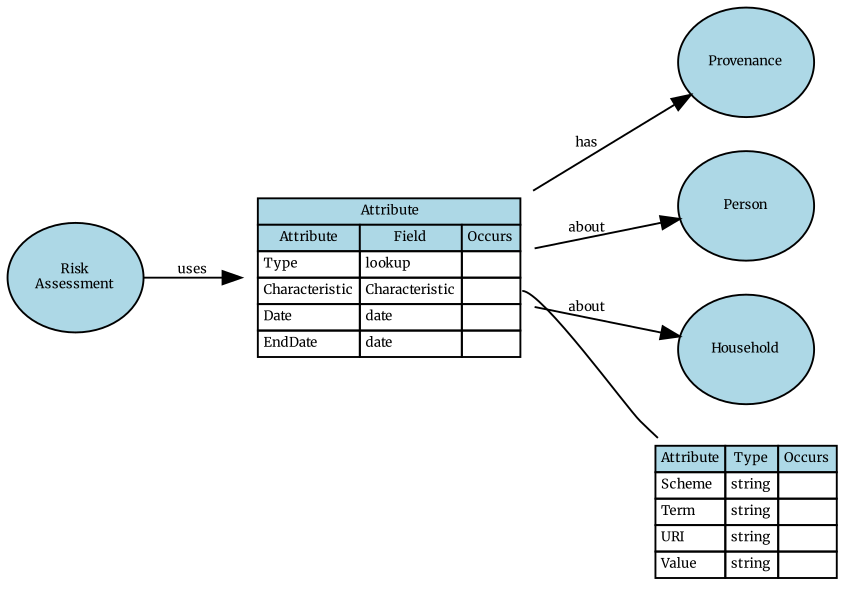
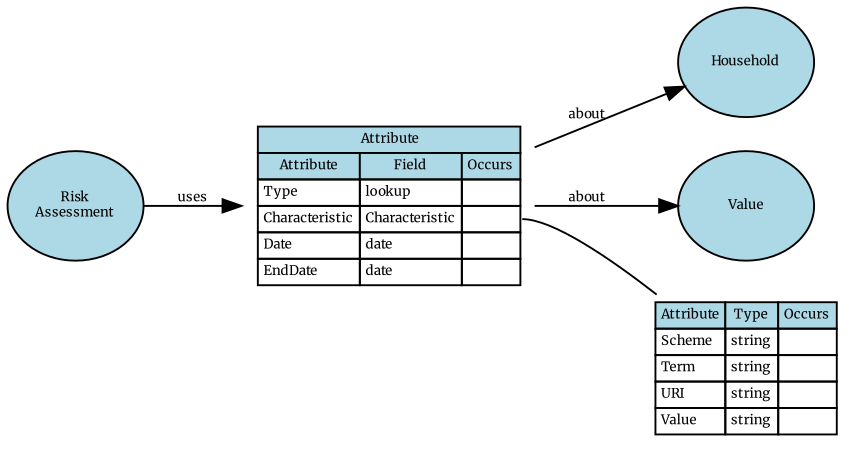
(746, 62) -> none
(746, 206) -> (746, 206)
